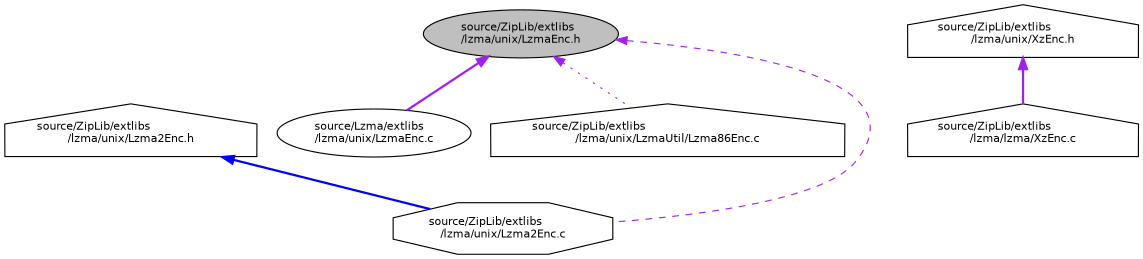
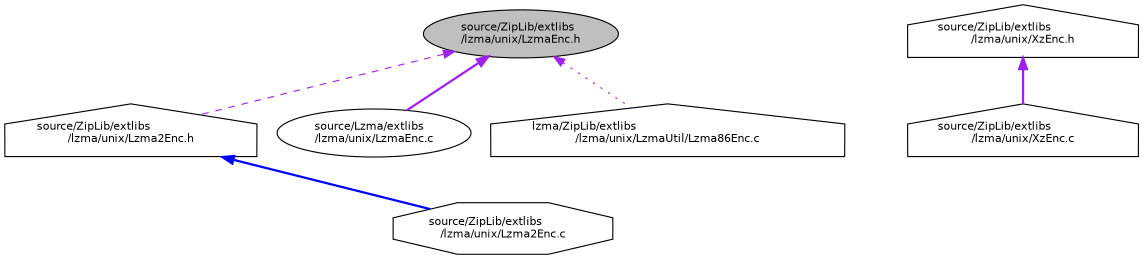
(668, 133) -> (668, 133)
(1023, 133) -> (1023, 133)
(868, 137) -> (322, 84)
